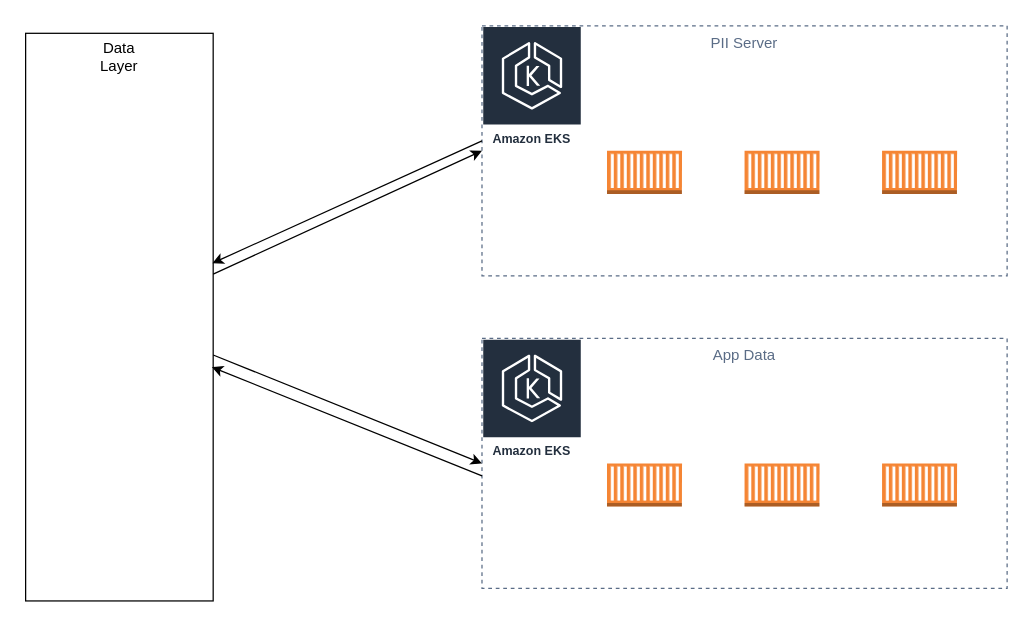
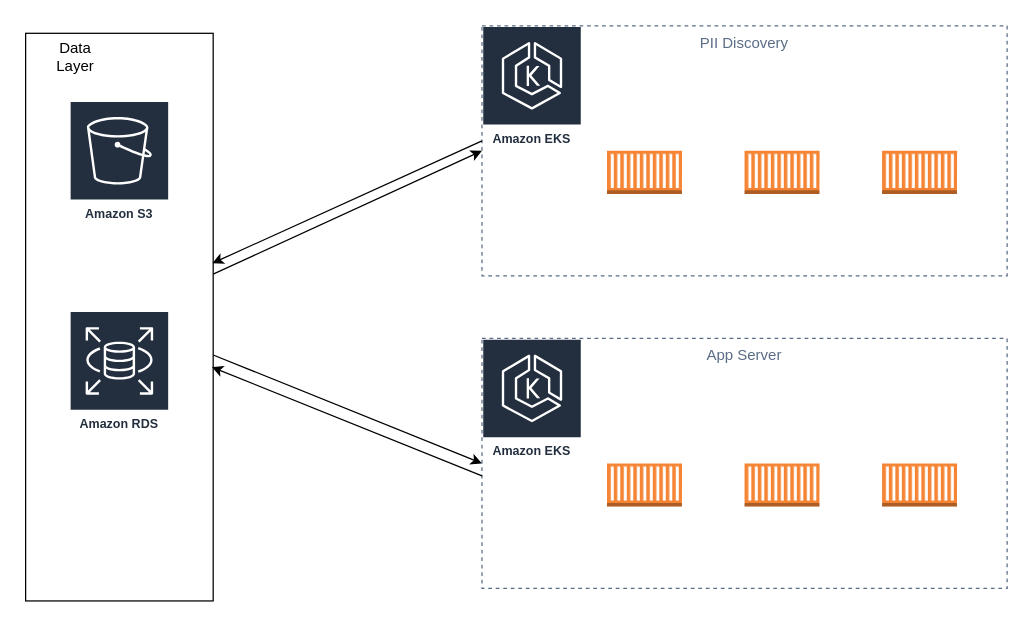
(744, 43) -> (744, 43)
(119, 57) -> (76, 57)
none -> (119, 163)
(744, 356) -> (744, 356)
none -> (119, 373)
